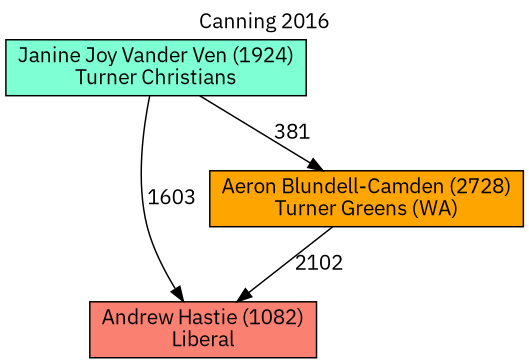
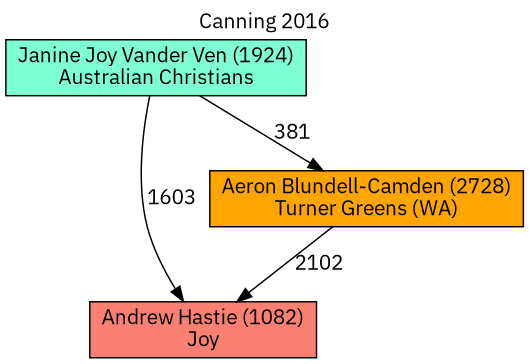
(156, 68) -> (156, 68)
(203, 330) -> (203, 330)
